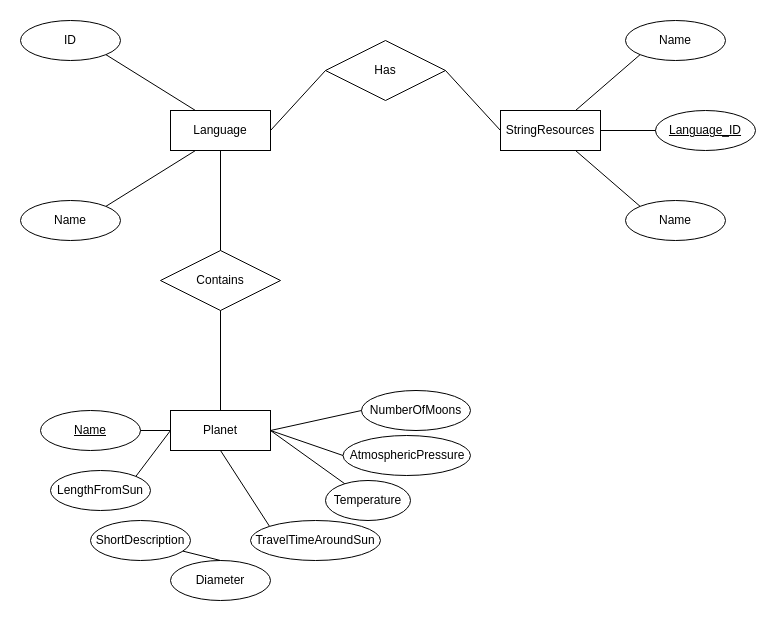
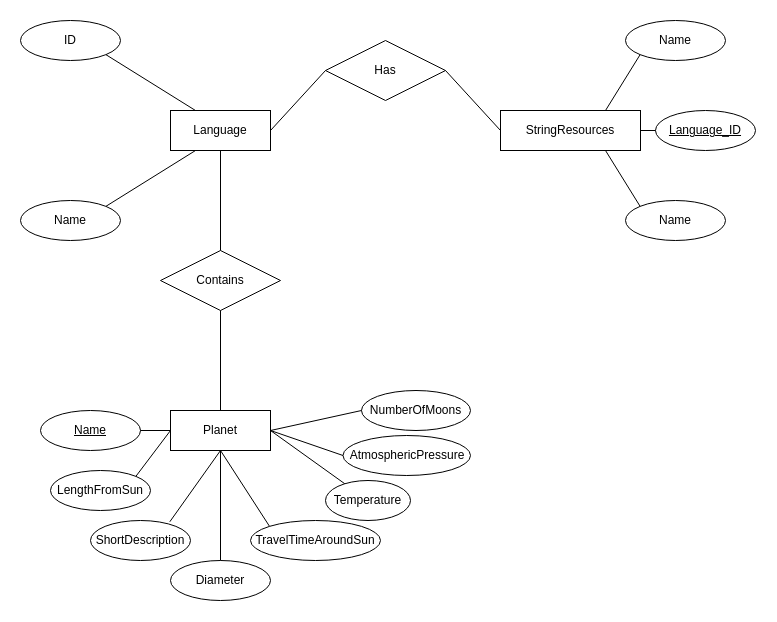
(551, 131) -> (571, 131)
none -> (194, 488)
(202, 556) -> (221, 508)
